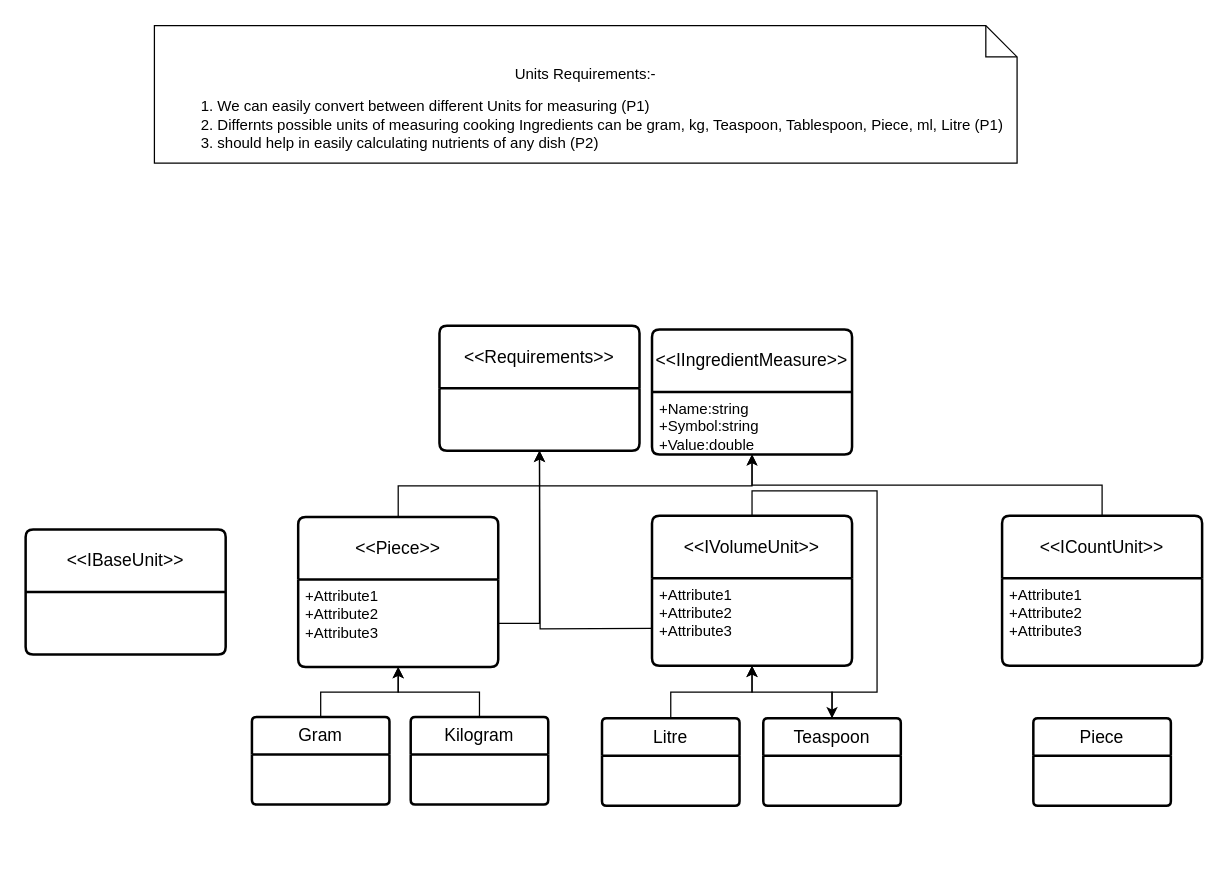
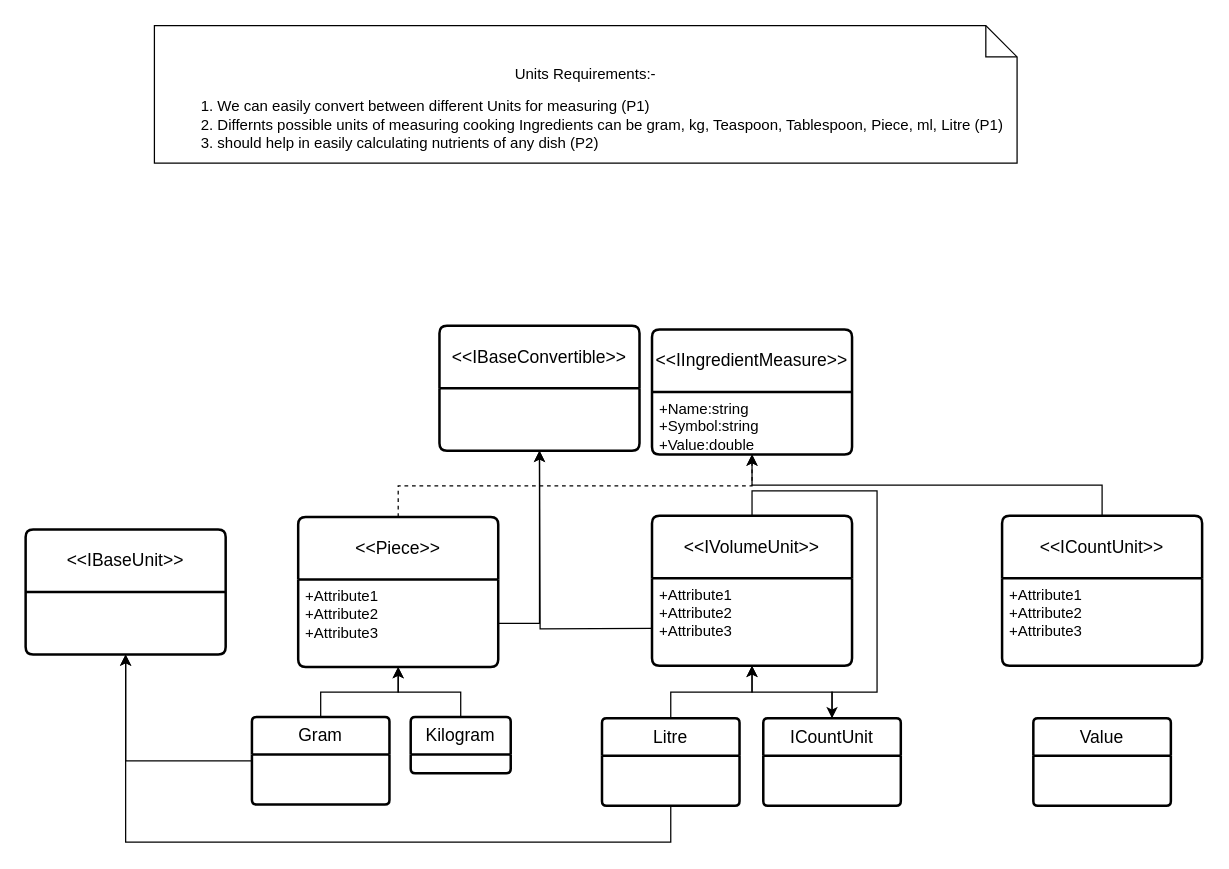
(539, 357) -> (539, 357)
(754, 485) -> (754, 485)
(559, 486) -> (559, 486)
(832, 737) -> (832, 737)
(1102, 737) -> (1102, 737)
none -> (188, 761)
(479, 761) -> (461, 745)
none -> (376, 842)
